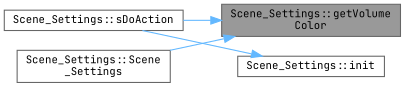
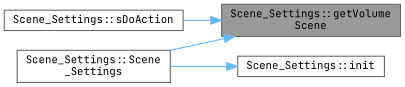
(311, 20) -> (311, 20)
(186, 40) -> (198, 66)
